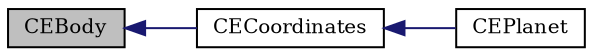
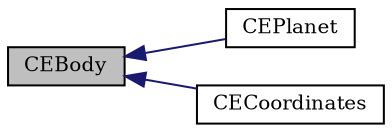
(430, 28) -> (186, 46)
